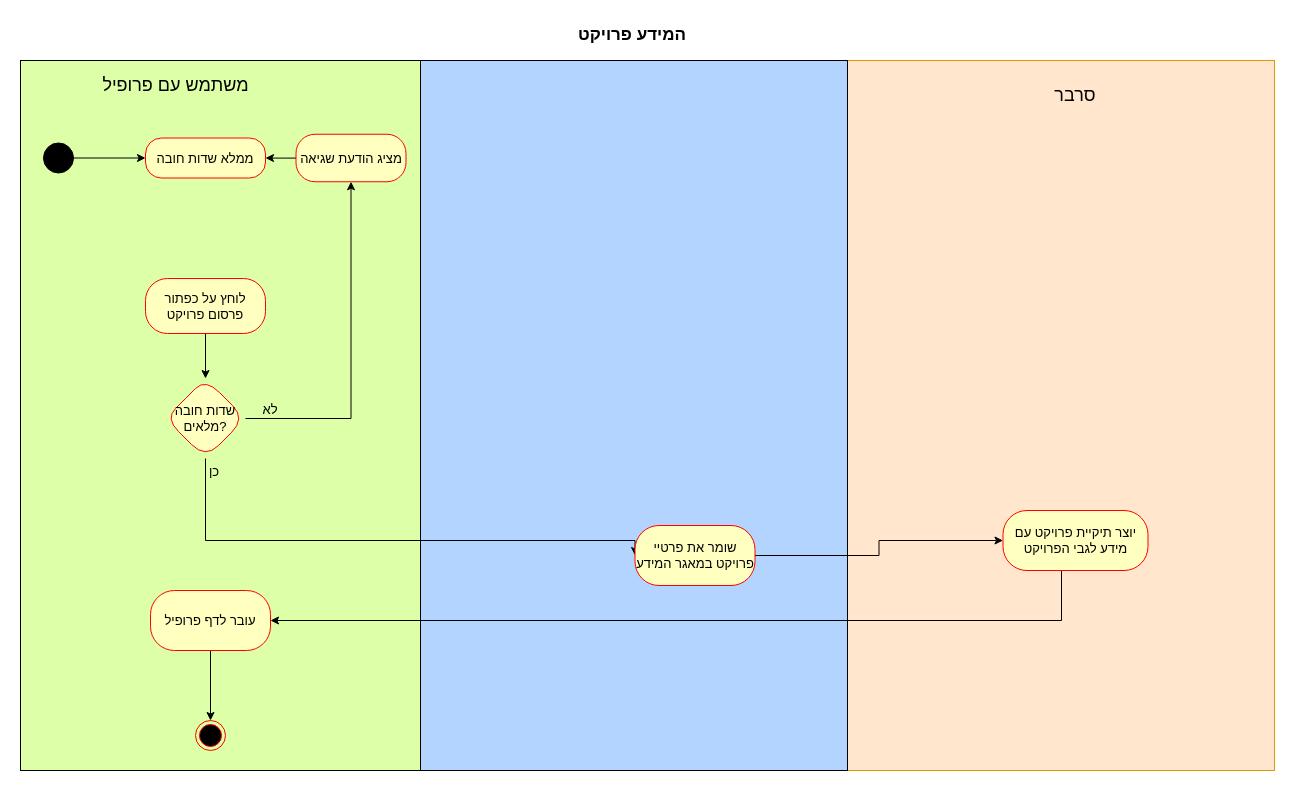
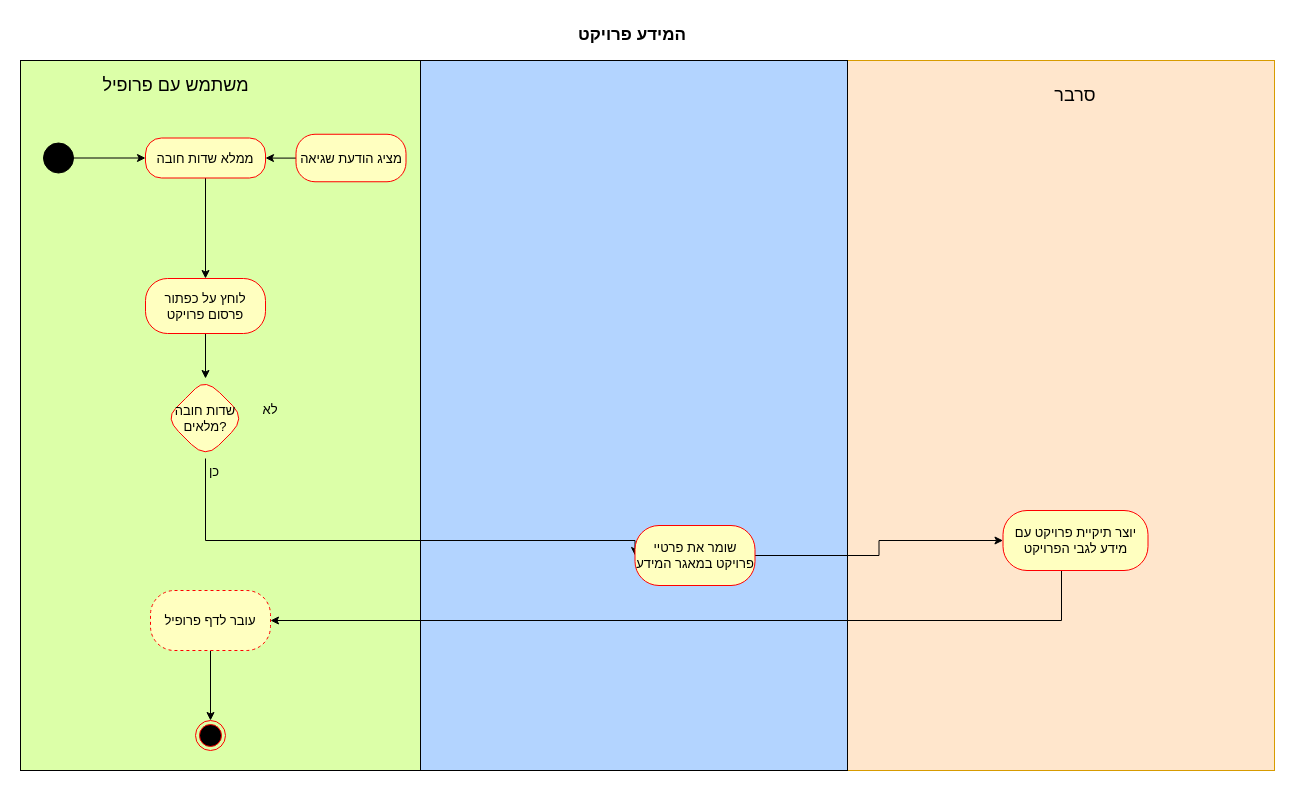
none -> (206, 225)
(351, 356) -> none
(211, 621) -> (211, 621)
